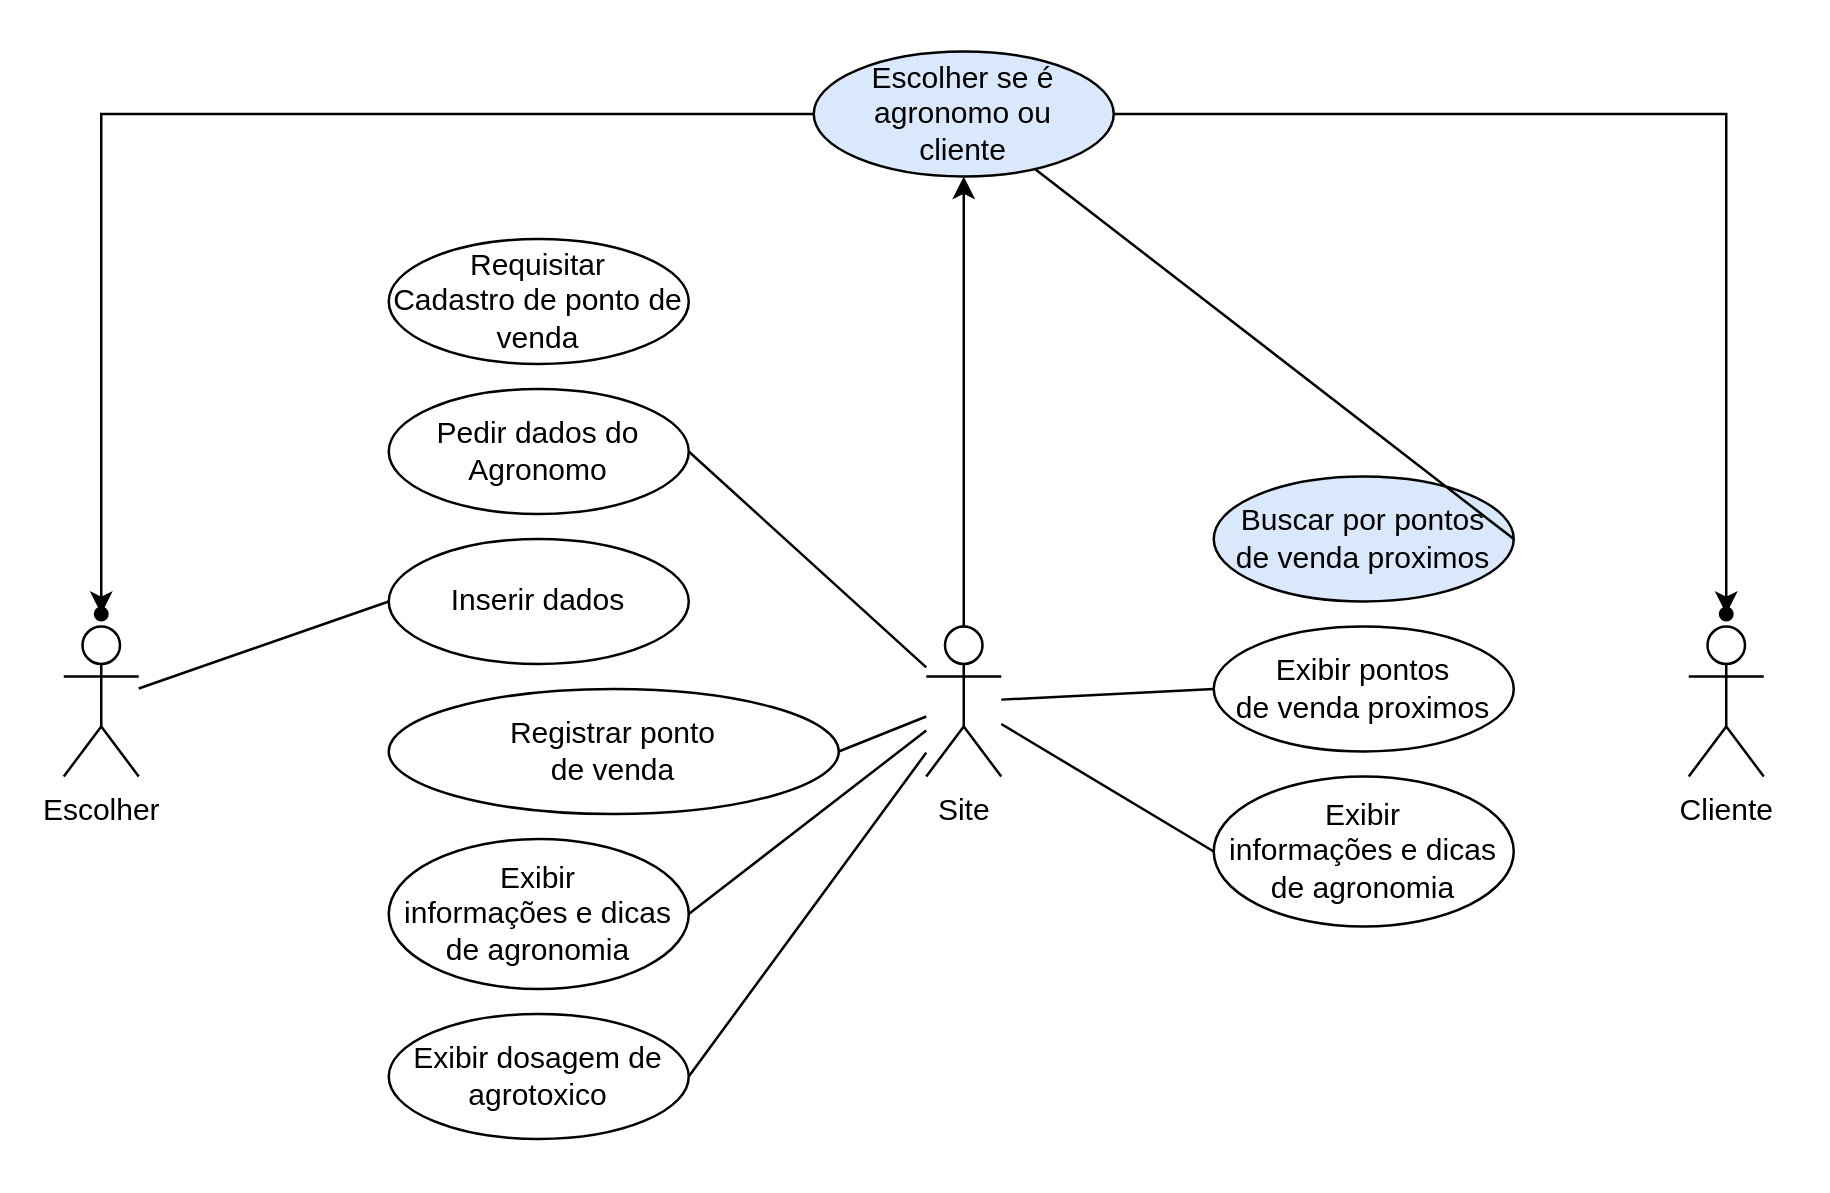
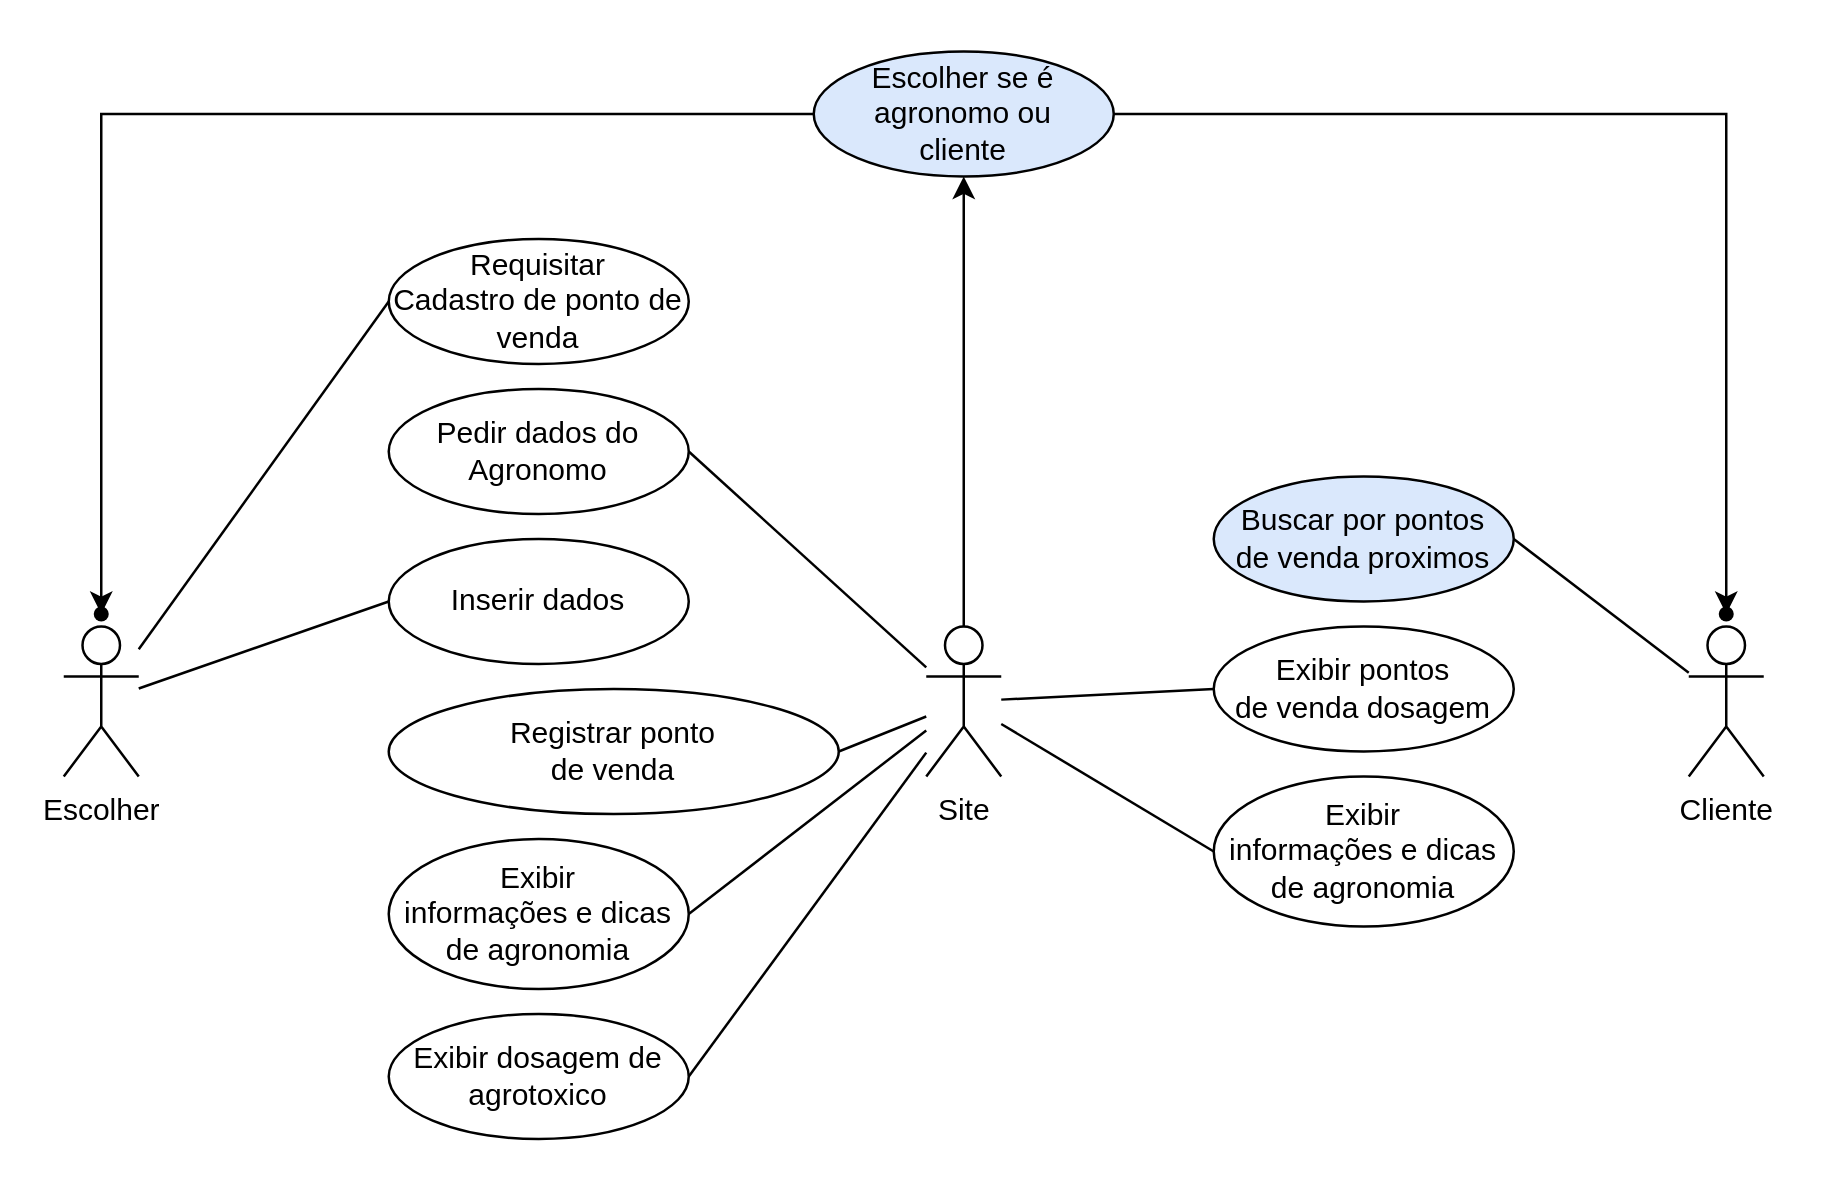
(1275, 354) -> (1600, 605)
none -> (264, 475)
(1364, 689) -> (1364, 689)
